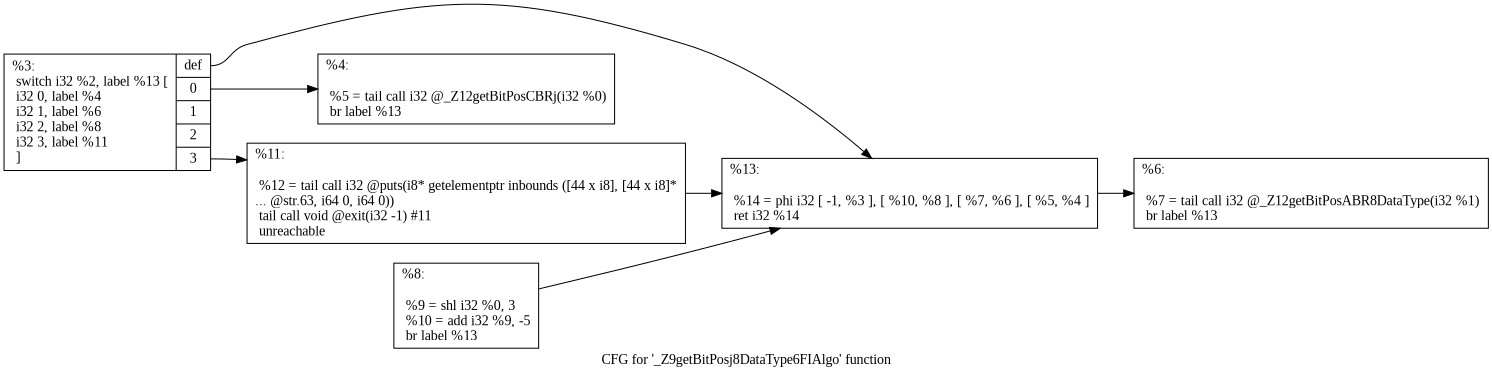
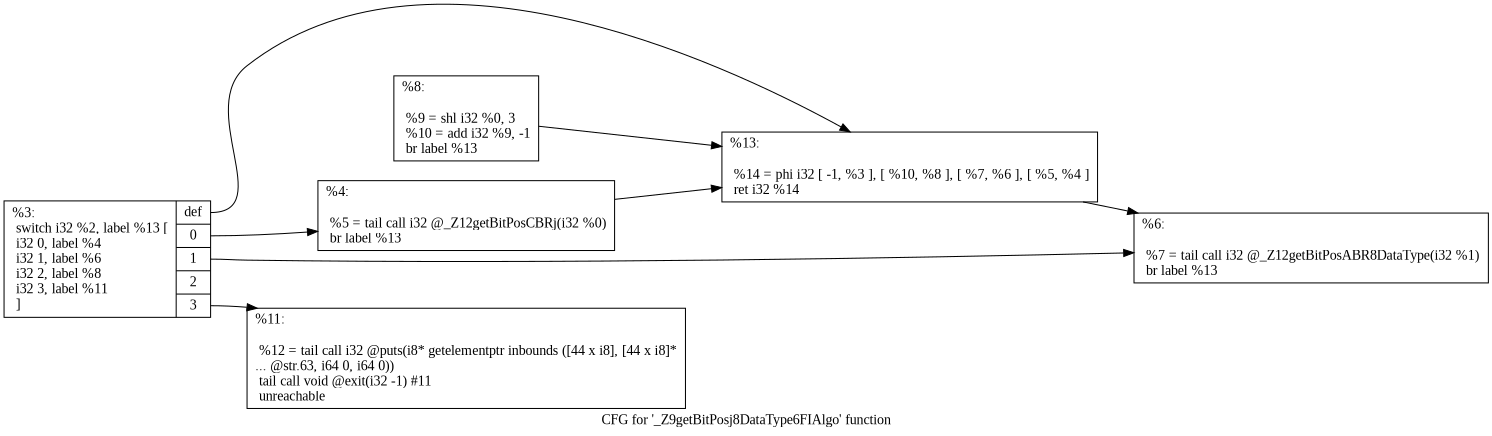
(699, 193) -> (663, 194)
none -> (667, 261)
(466, 321) -> (466, 134)
